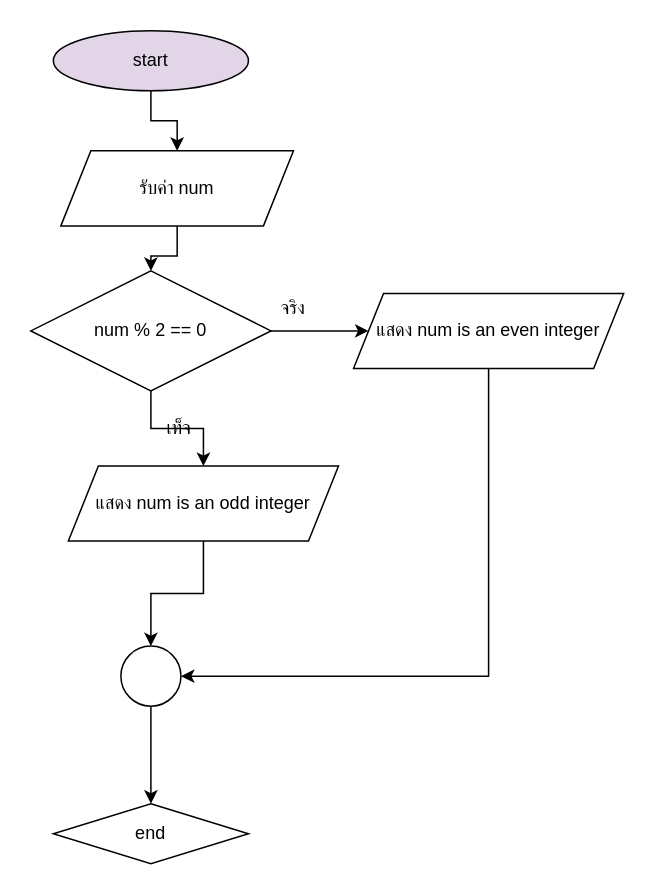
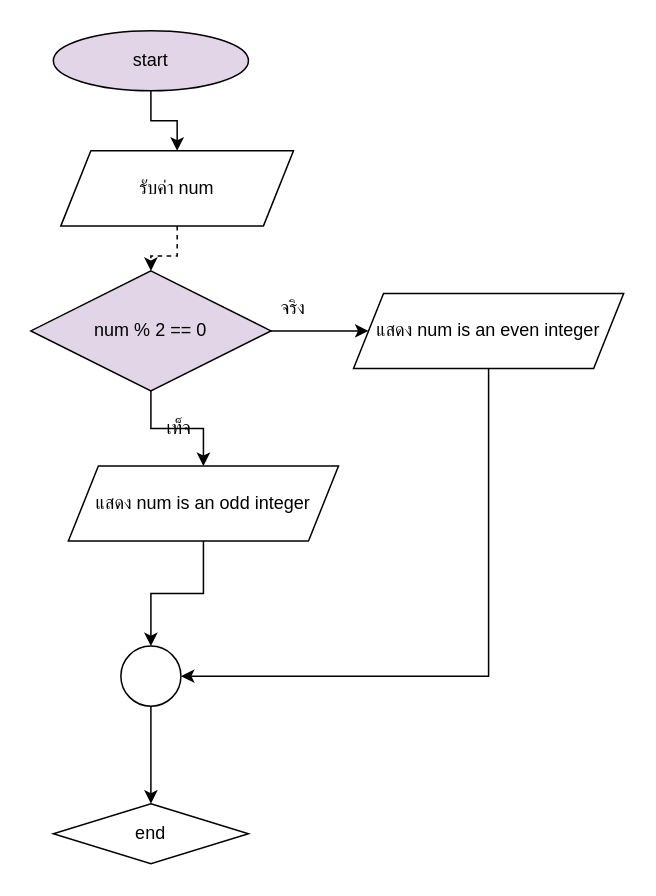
(175, 256) -> (175, 256)
(151, 331) -> (151, 331)
